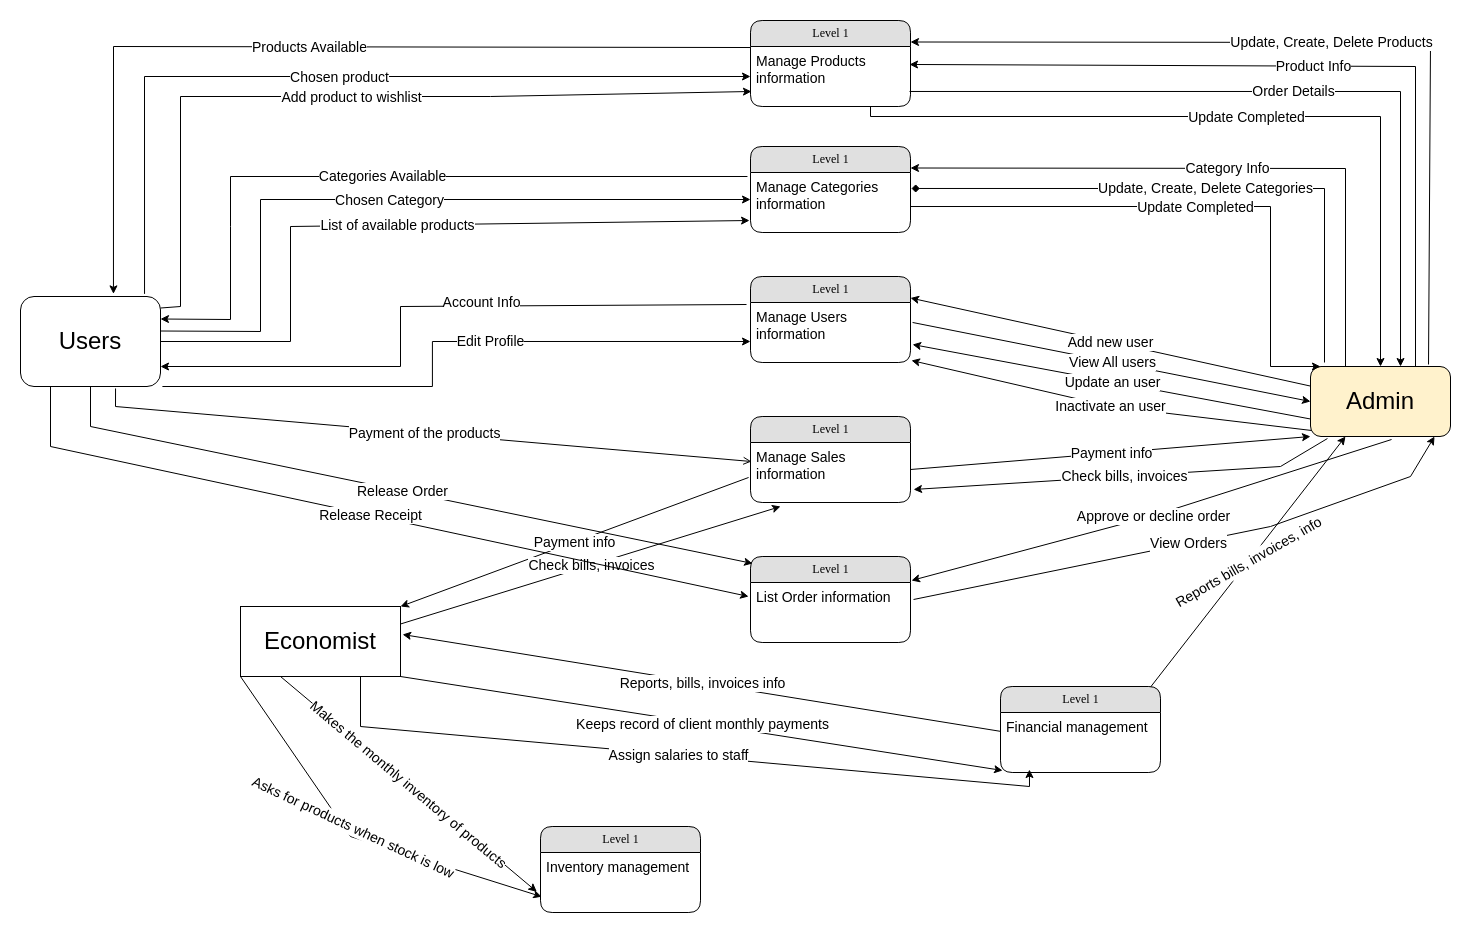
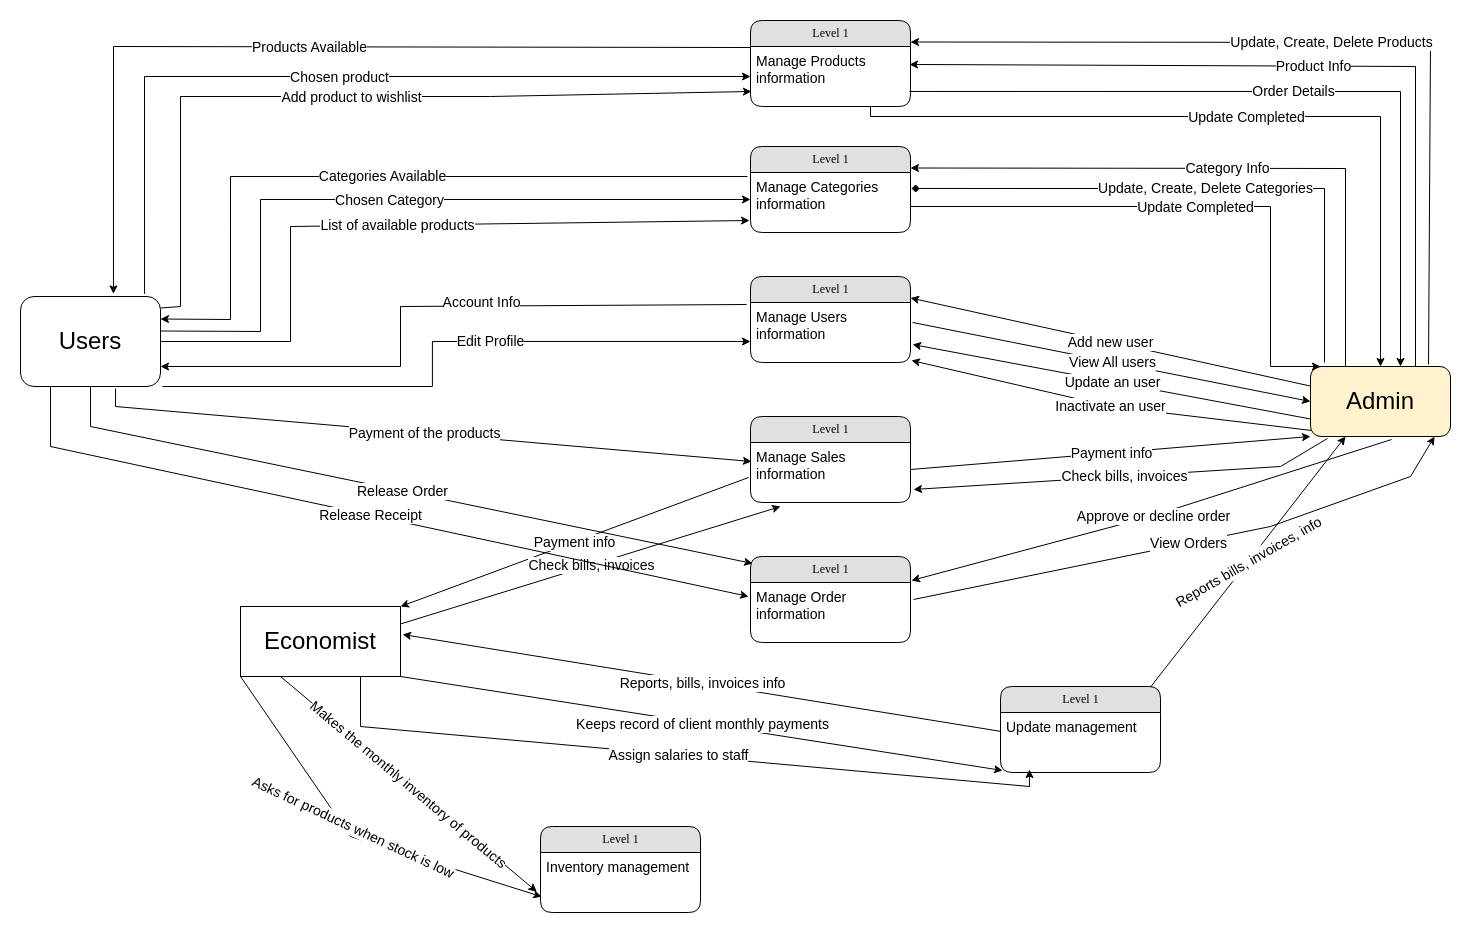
(745, 461) -> (743, 461)
(823, 597) -> (831, 597)
(1067, 727) -> (1062, 727)
